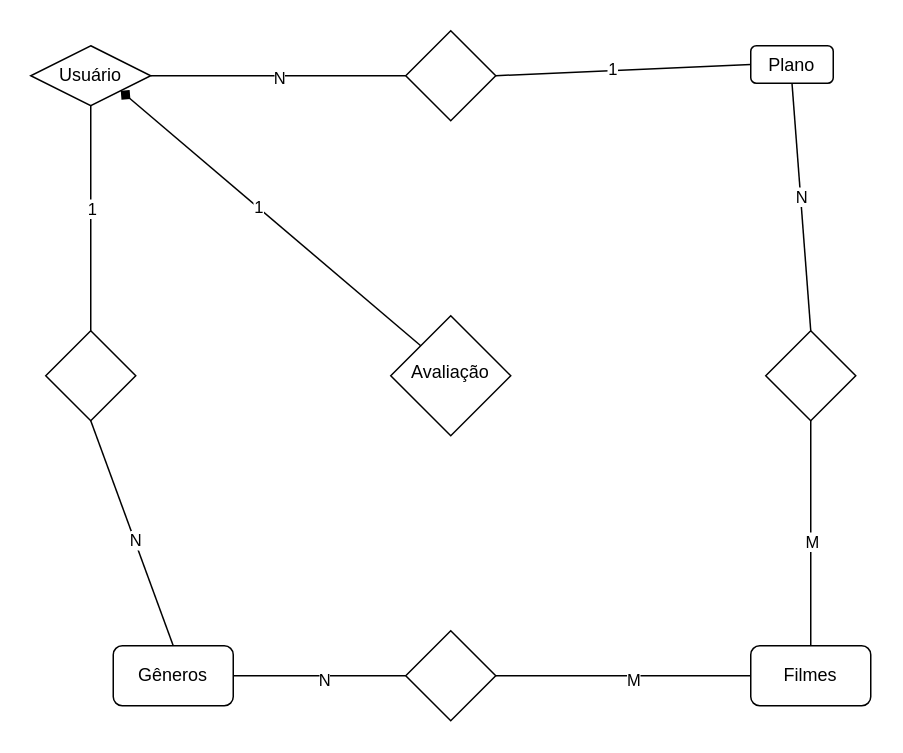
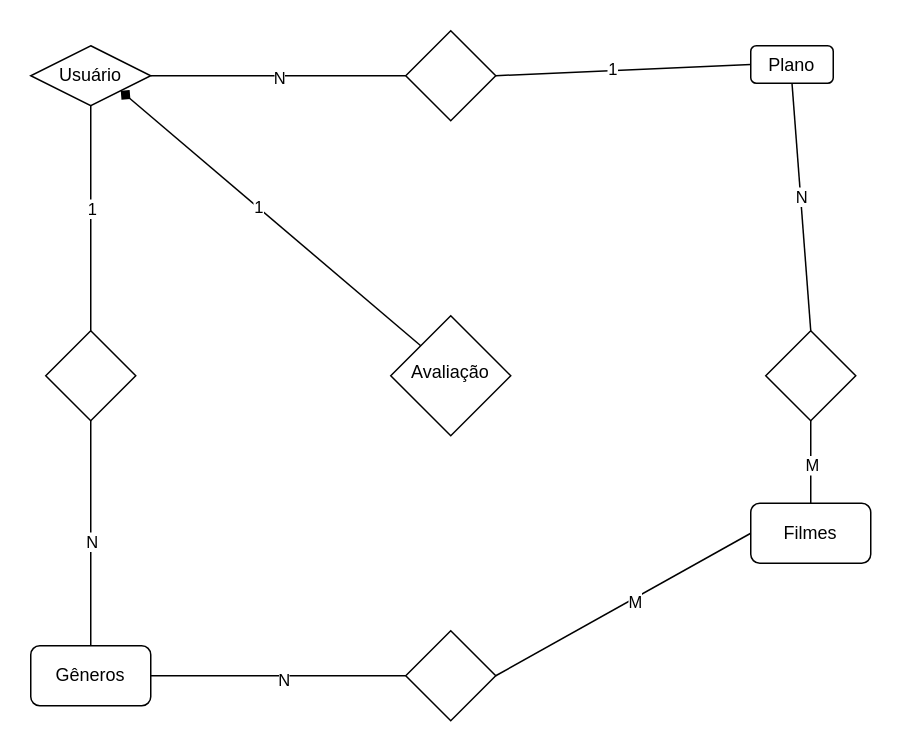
(173, 676) -> (91, 676)
(811, 676) -> (811, 533)
